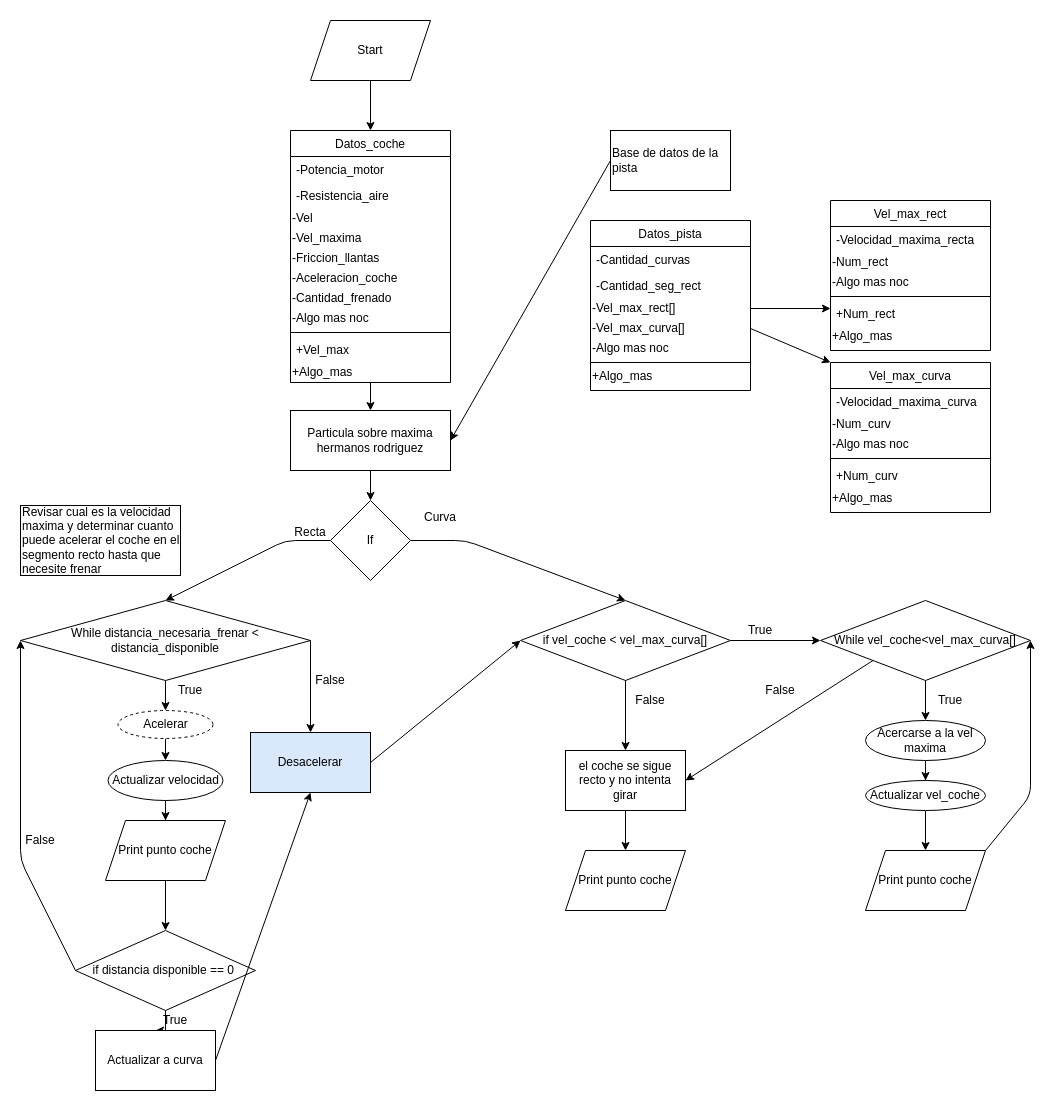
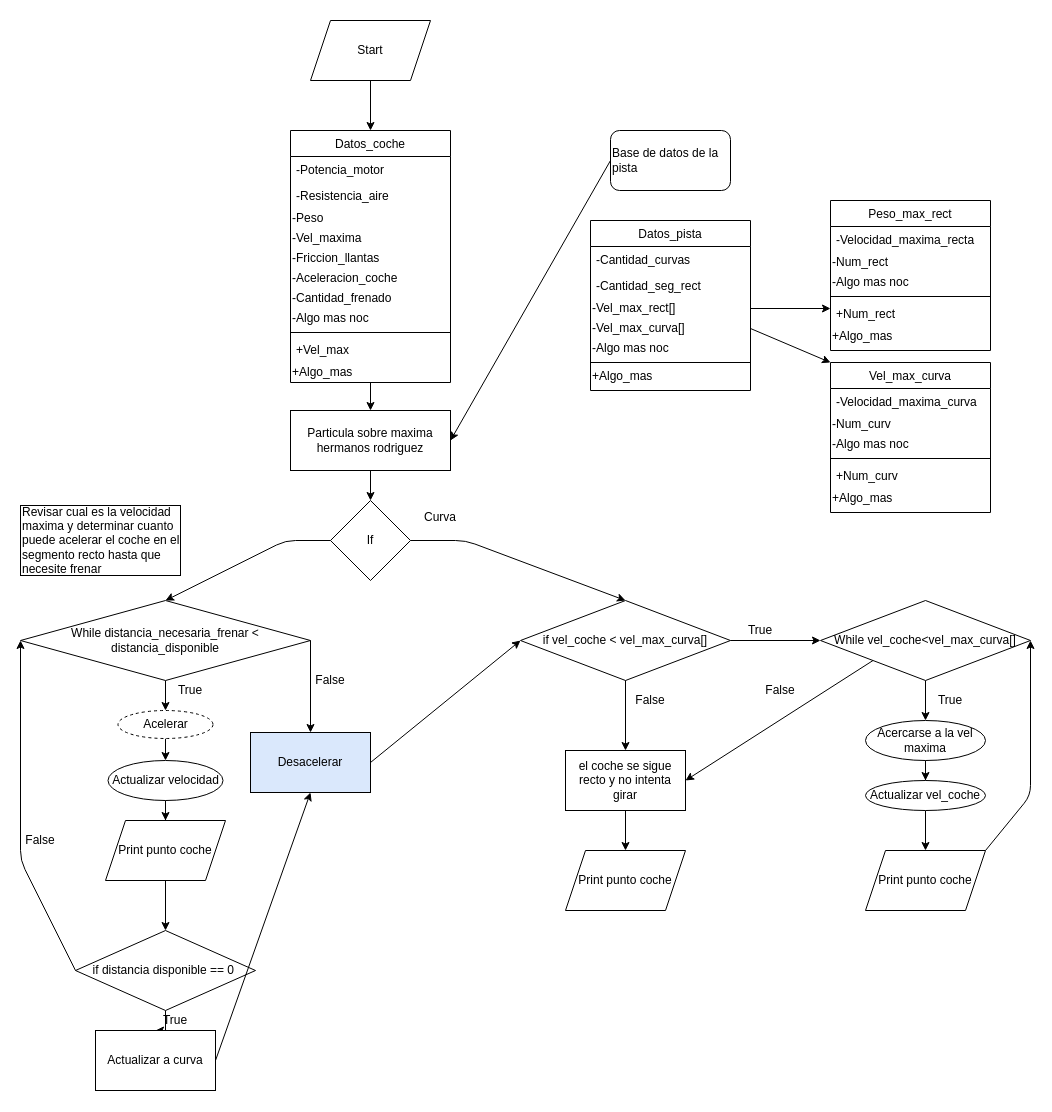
(671, 161) -> (671, 161)
(910, 214) -> (910, 214)
(304, 219) -> (309, 219)
(311, 533) -> none
